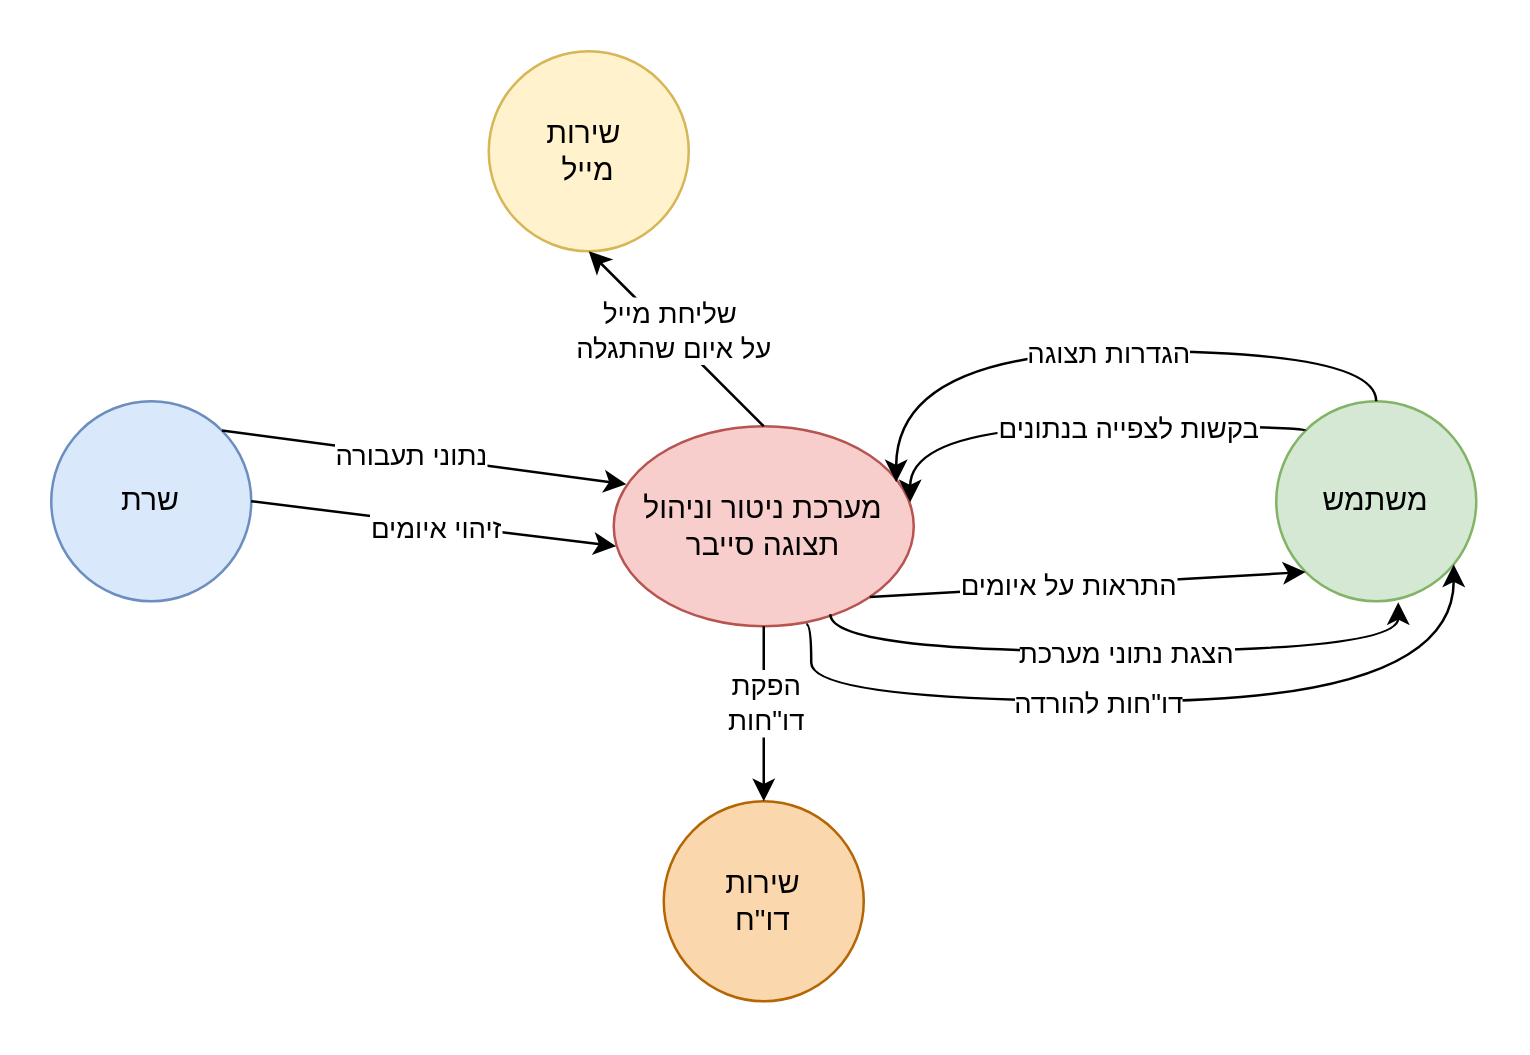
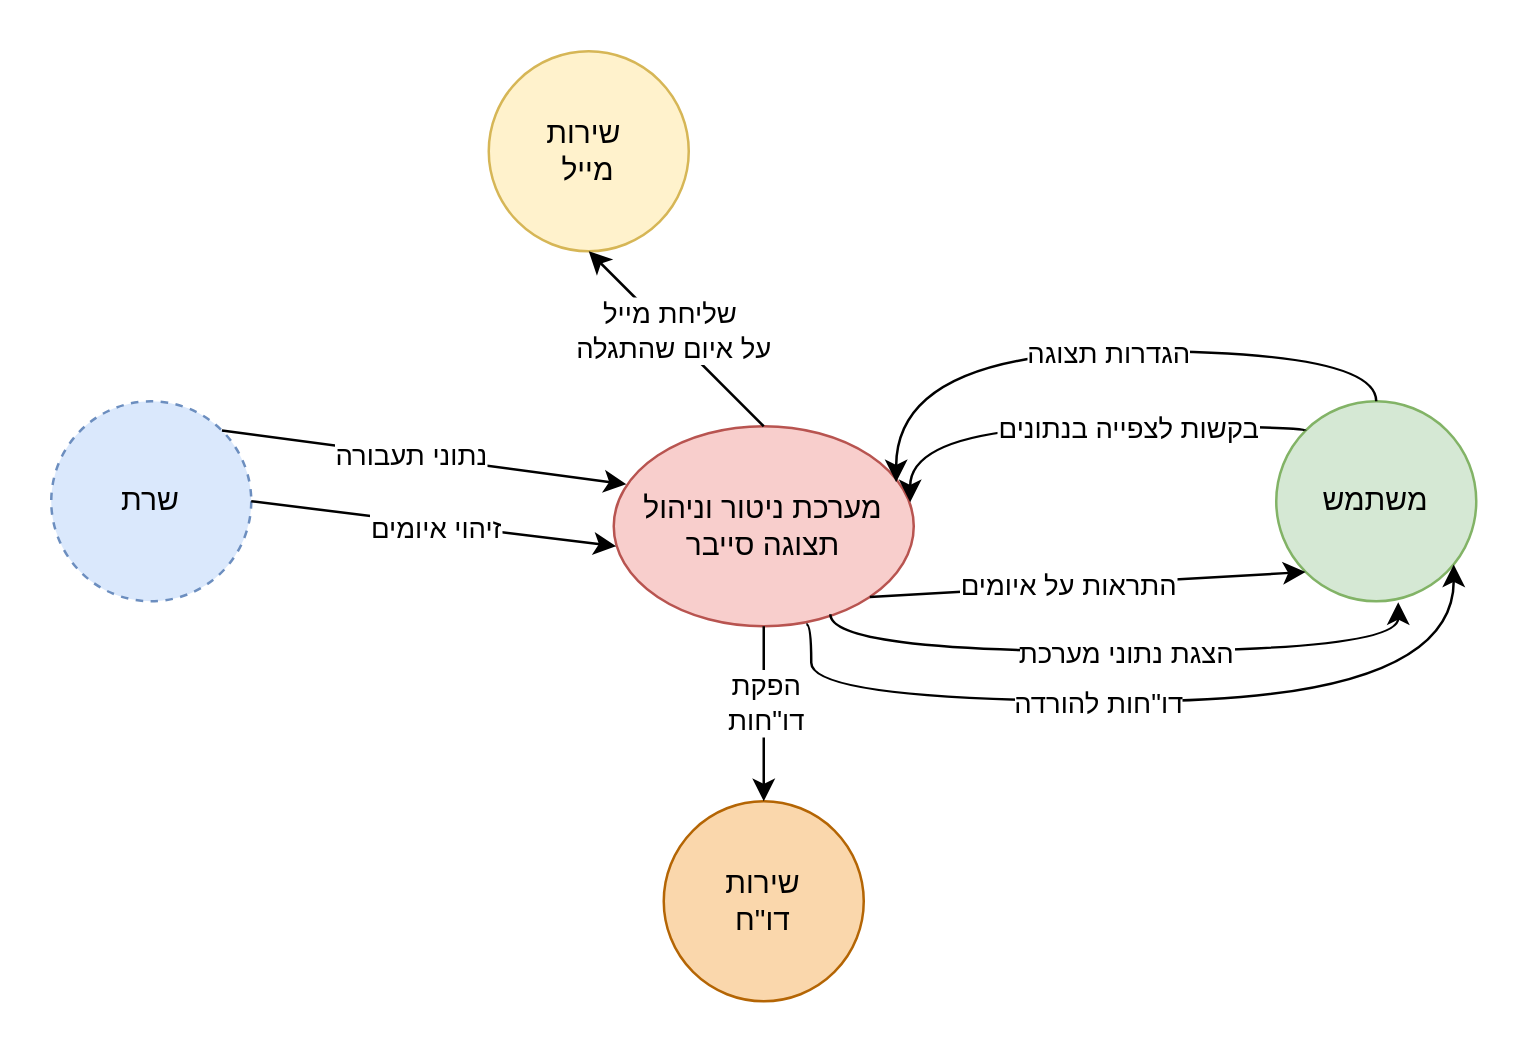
(151, 501) -> (151, 501)
